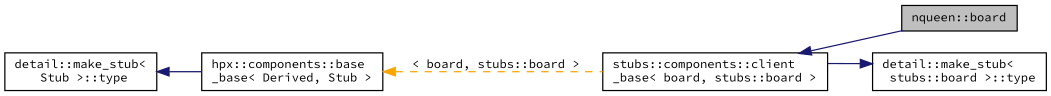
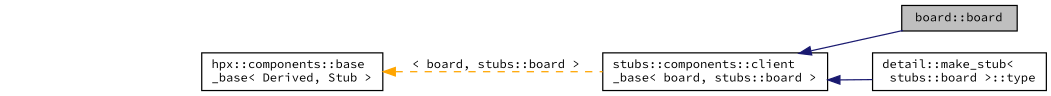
(959, 18) -> (959, 18)
(844, 64) -> (856, 80)
(81, 72) -> none
